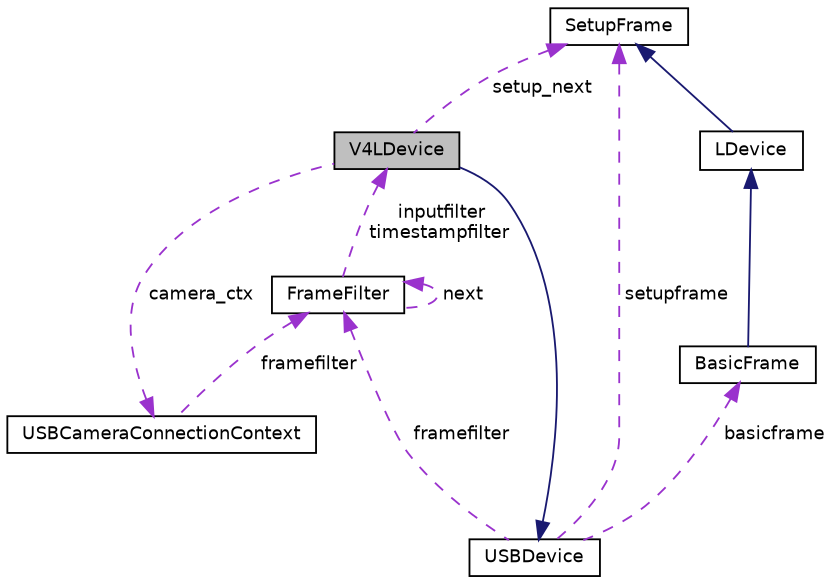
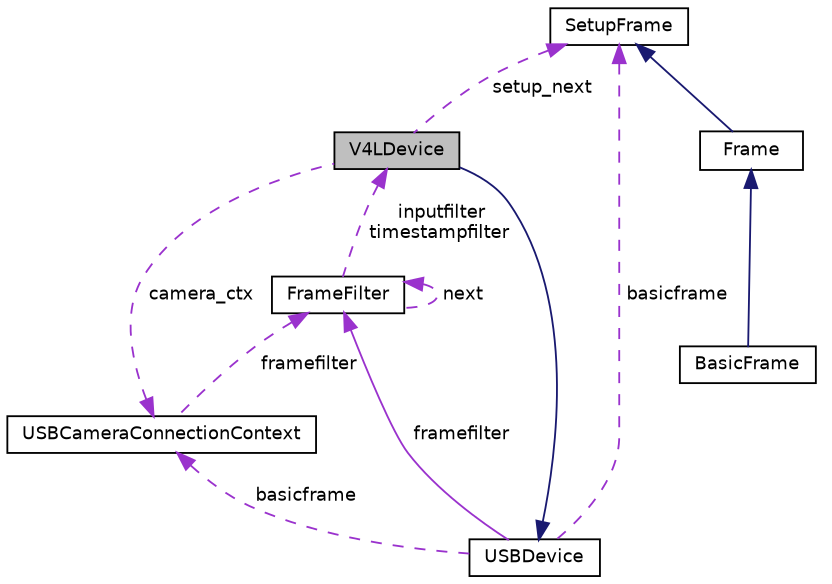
(752, 151) -> (752, 151)
(674, 295) -> (674, 295)
(407, 452) -> (407, 452)
(670, 483) -> (322, 531)
